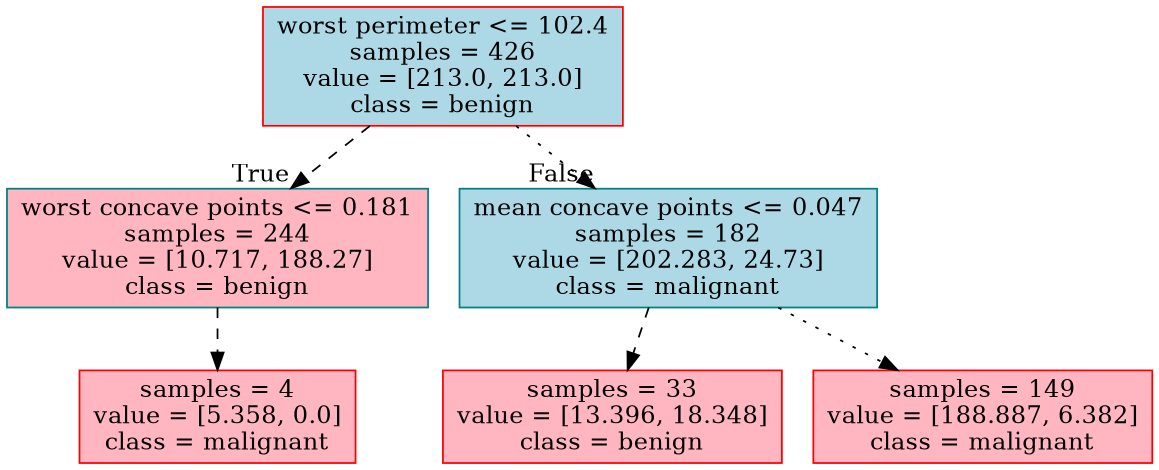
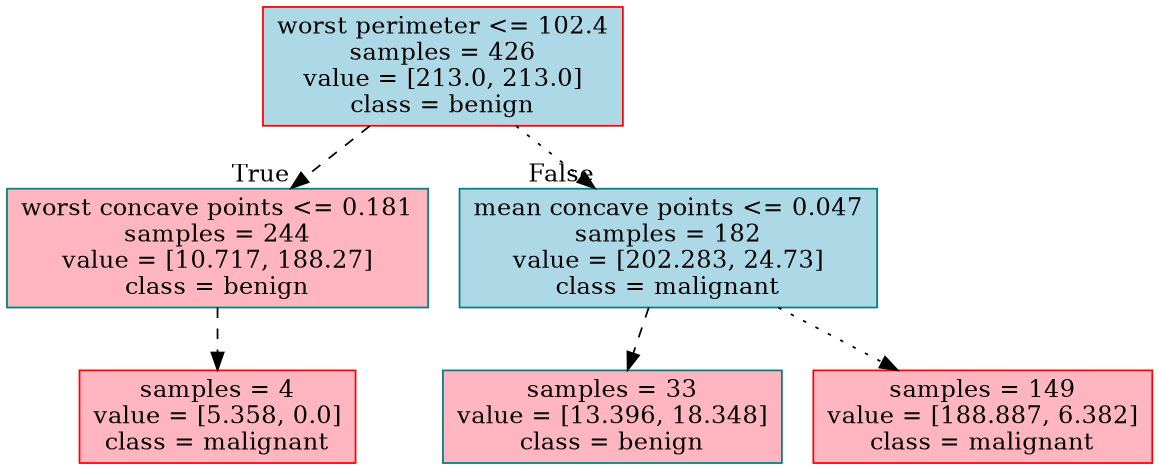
(612, 417) -> (612, 417)
